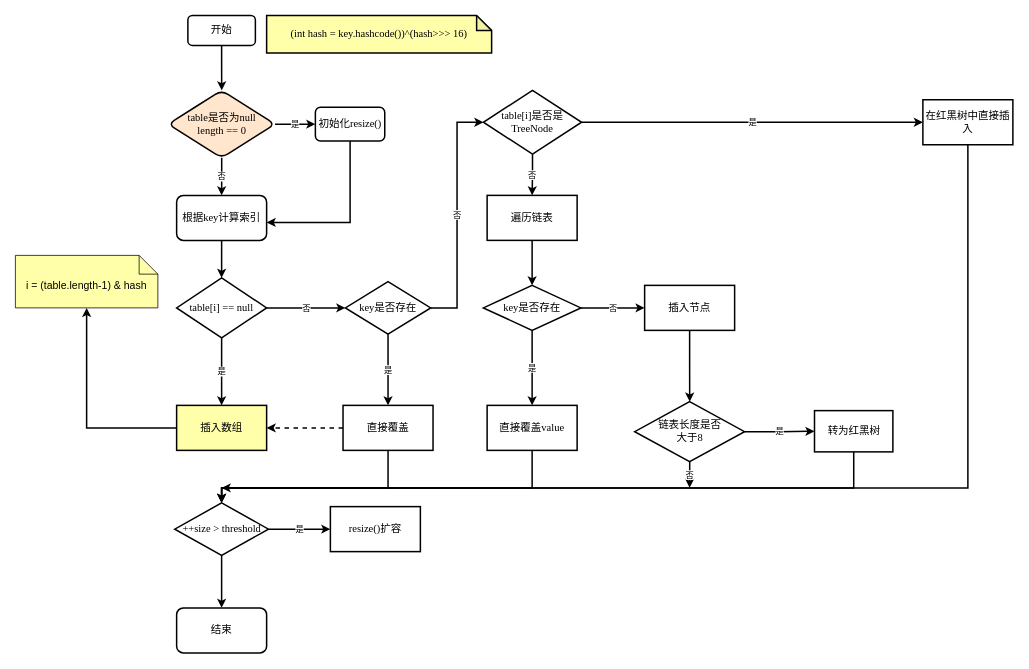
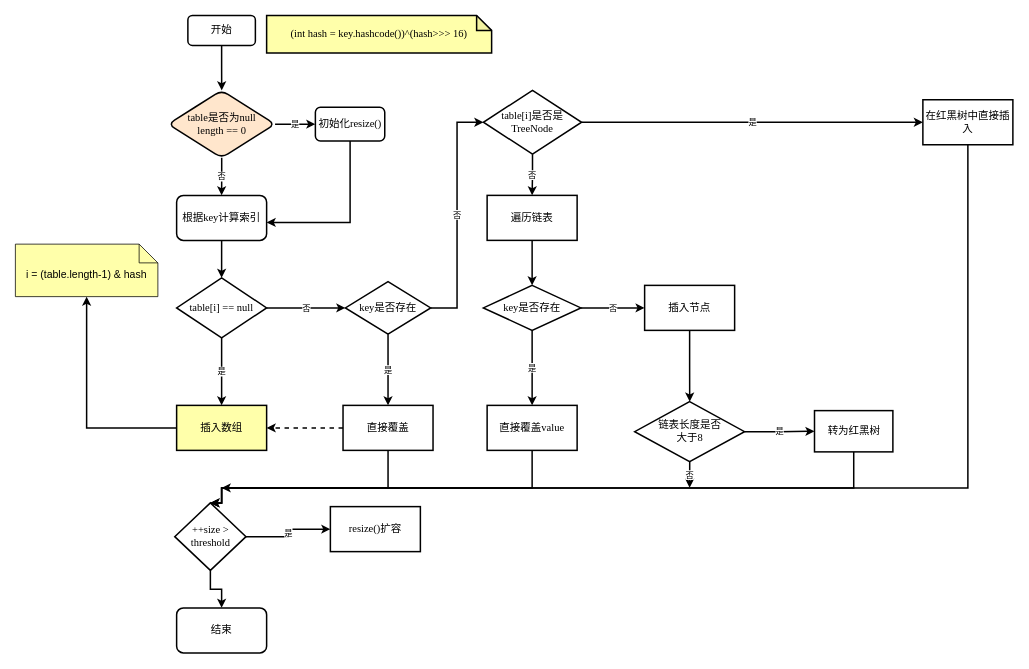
(87, 282) -> (87, 270)
(222, 529) -> (210, 537)
